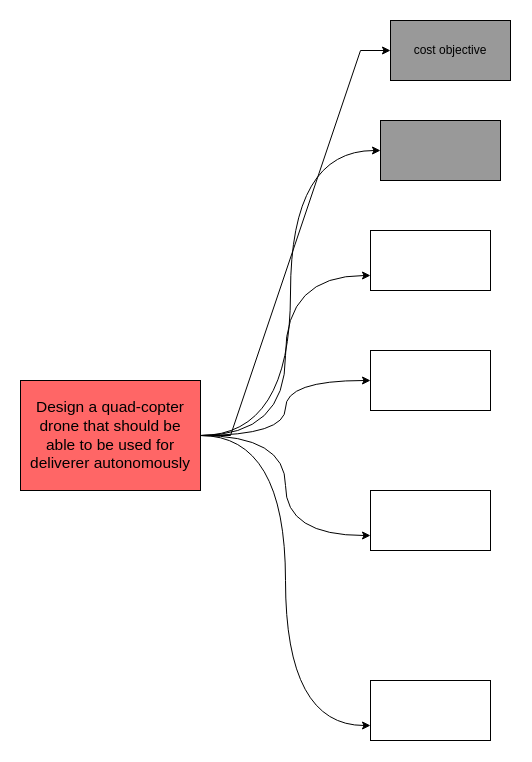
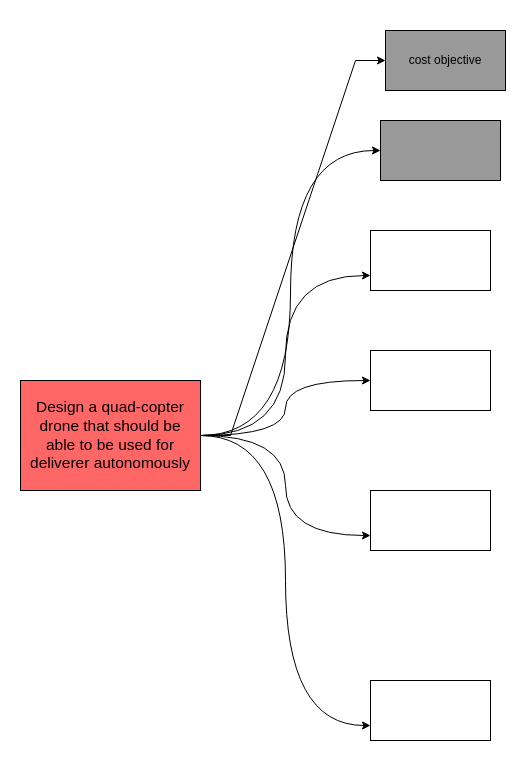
(451, 51) -> (446, 61)
